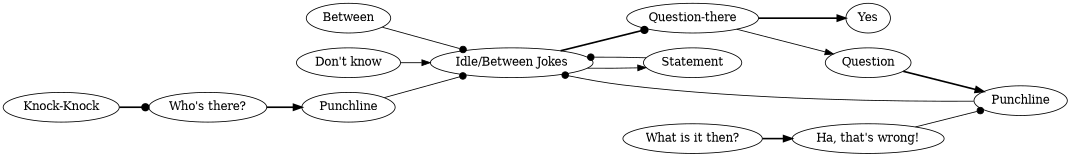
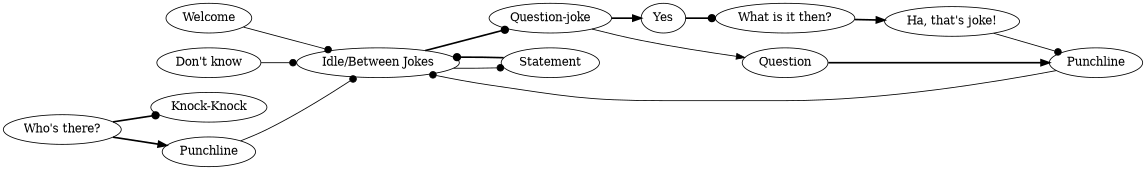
(348, 18) -> (209, 18)
(693, 18) -> (550, 18)
none -> (697, 18)
(620, 57) -> (482, 57)
(411, 63) -> (275, 63)
(613, 68) -> (475, 68)
(131, 107) -> (133, 119)
(868, 139) -> (952, 21)
